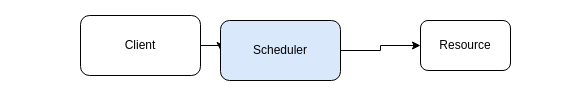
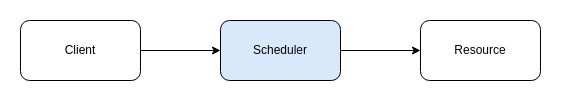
(141, 46) -> (81, 51)
(466, 46) -> (481, 51)
